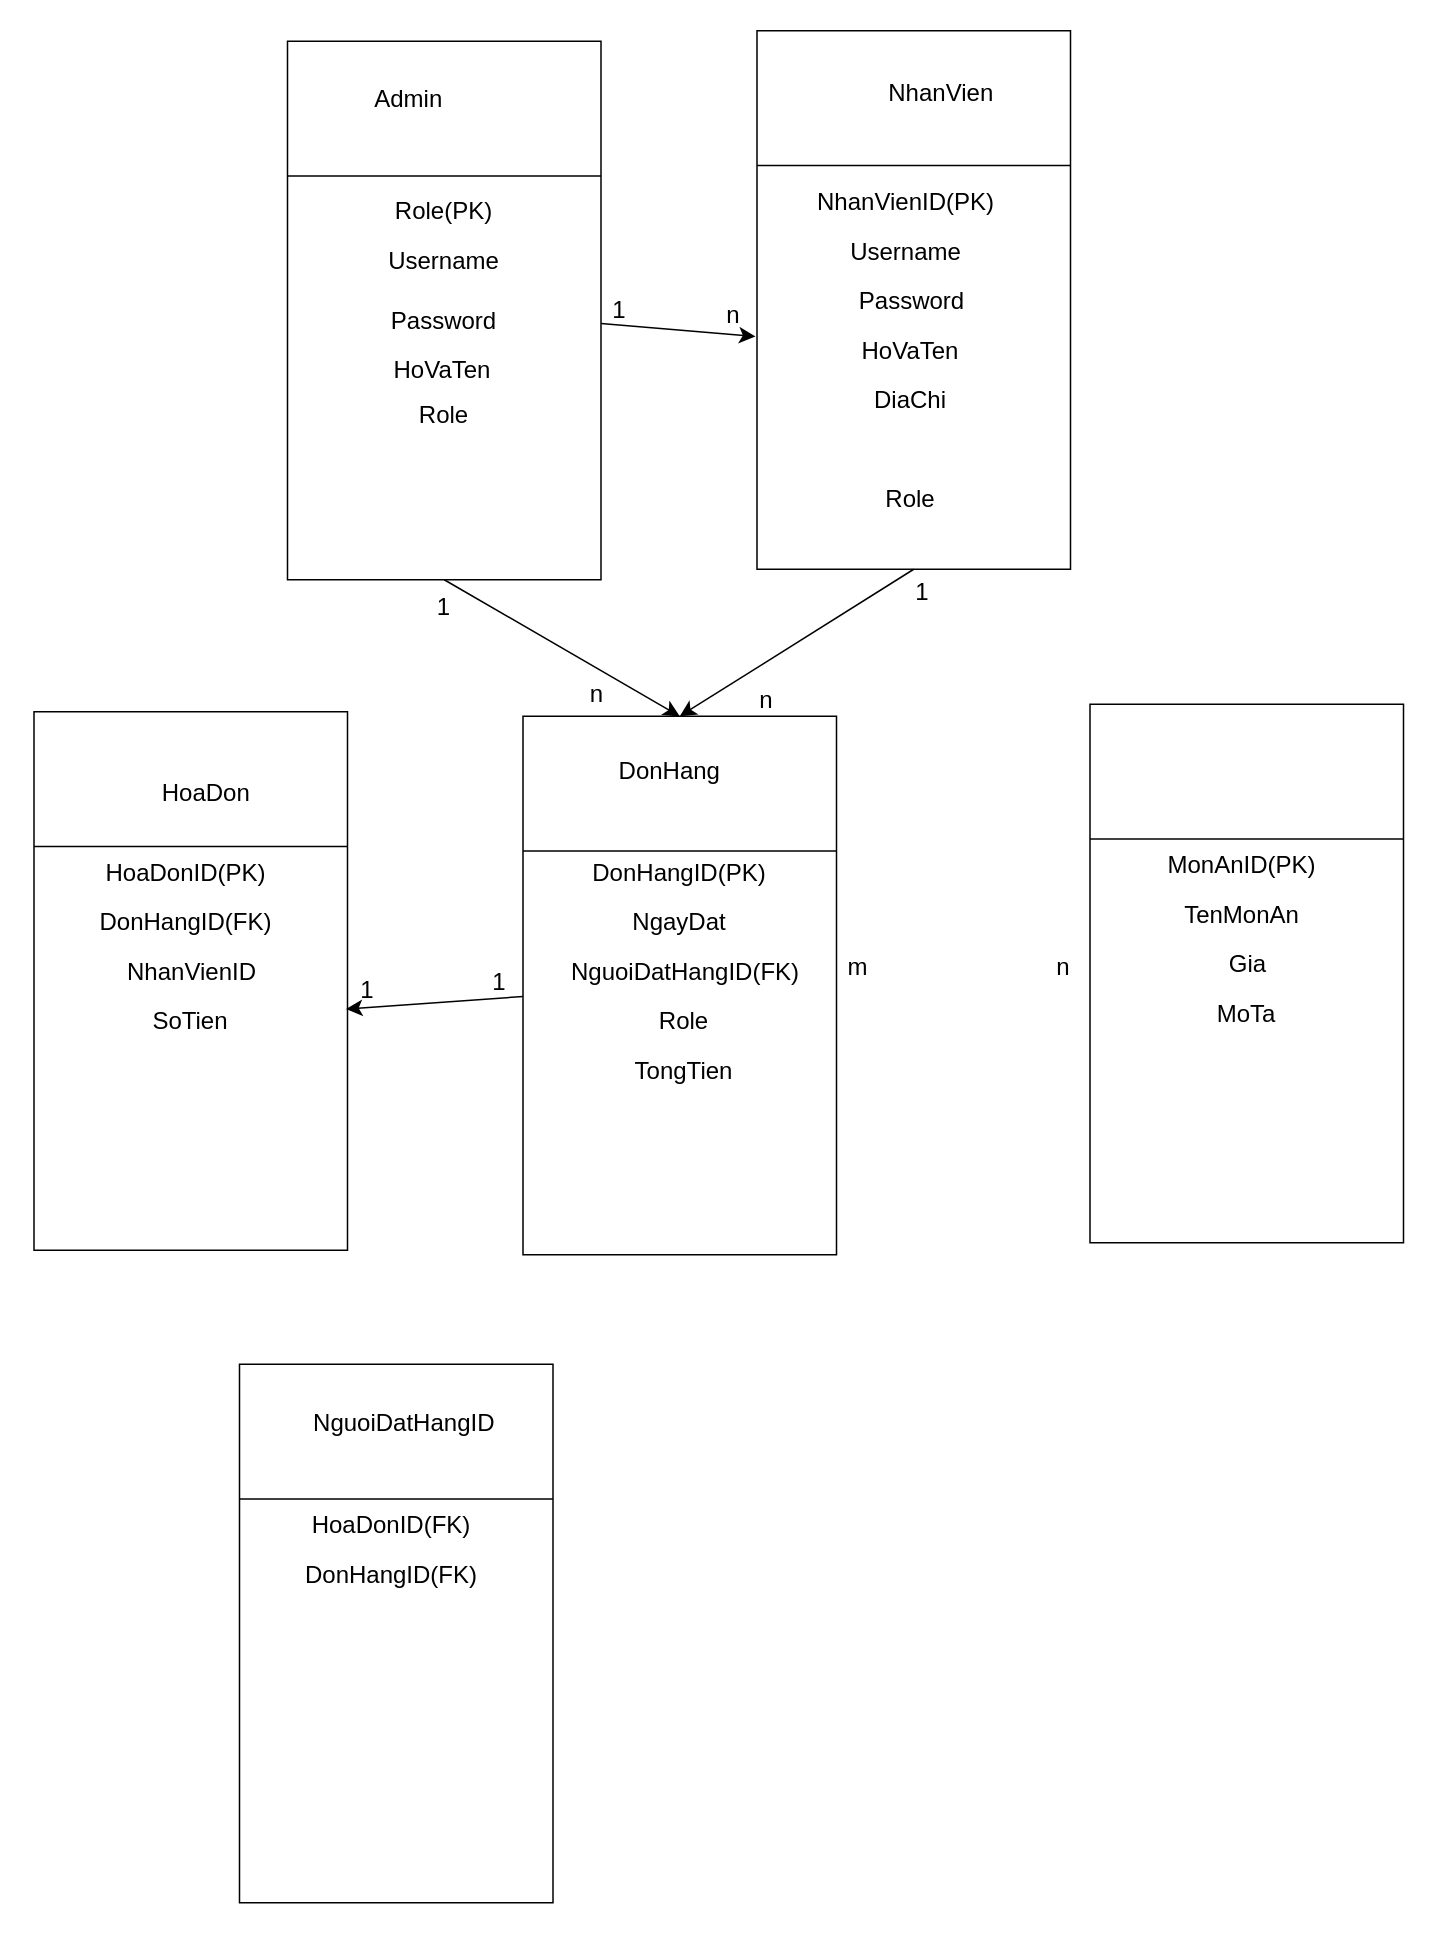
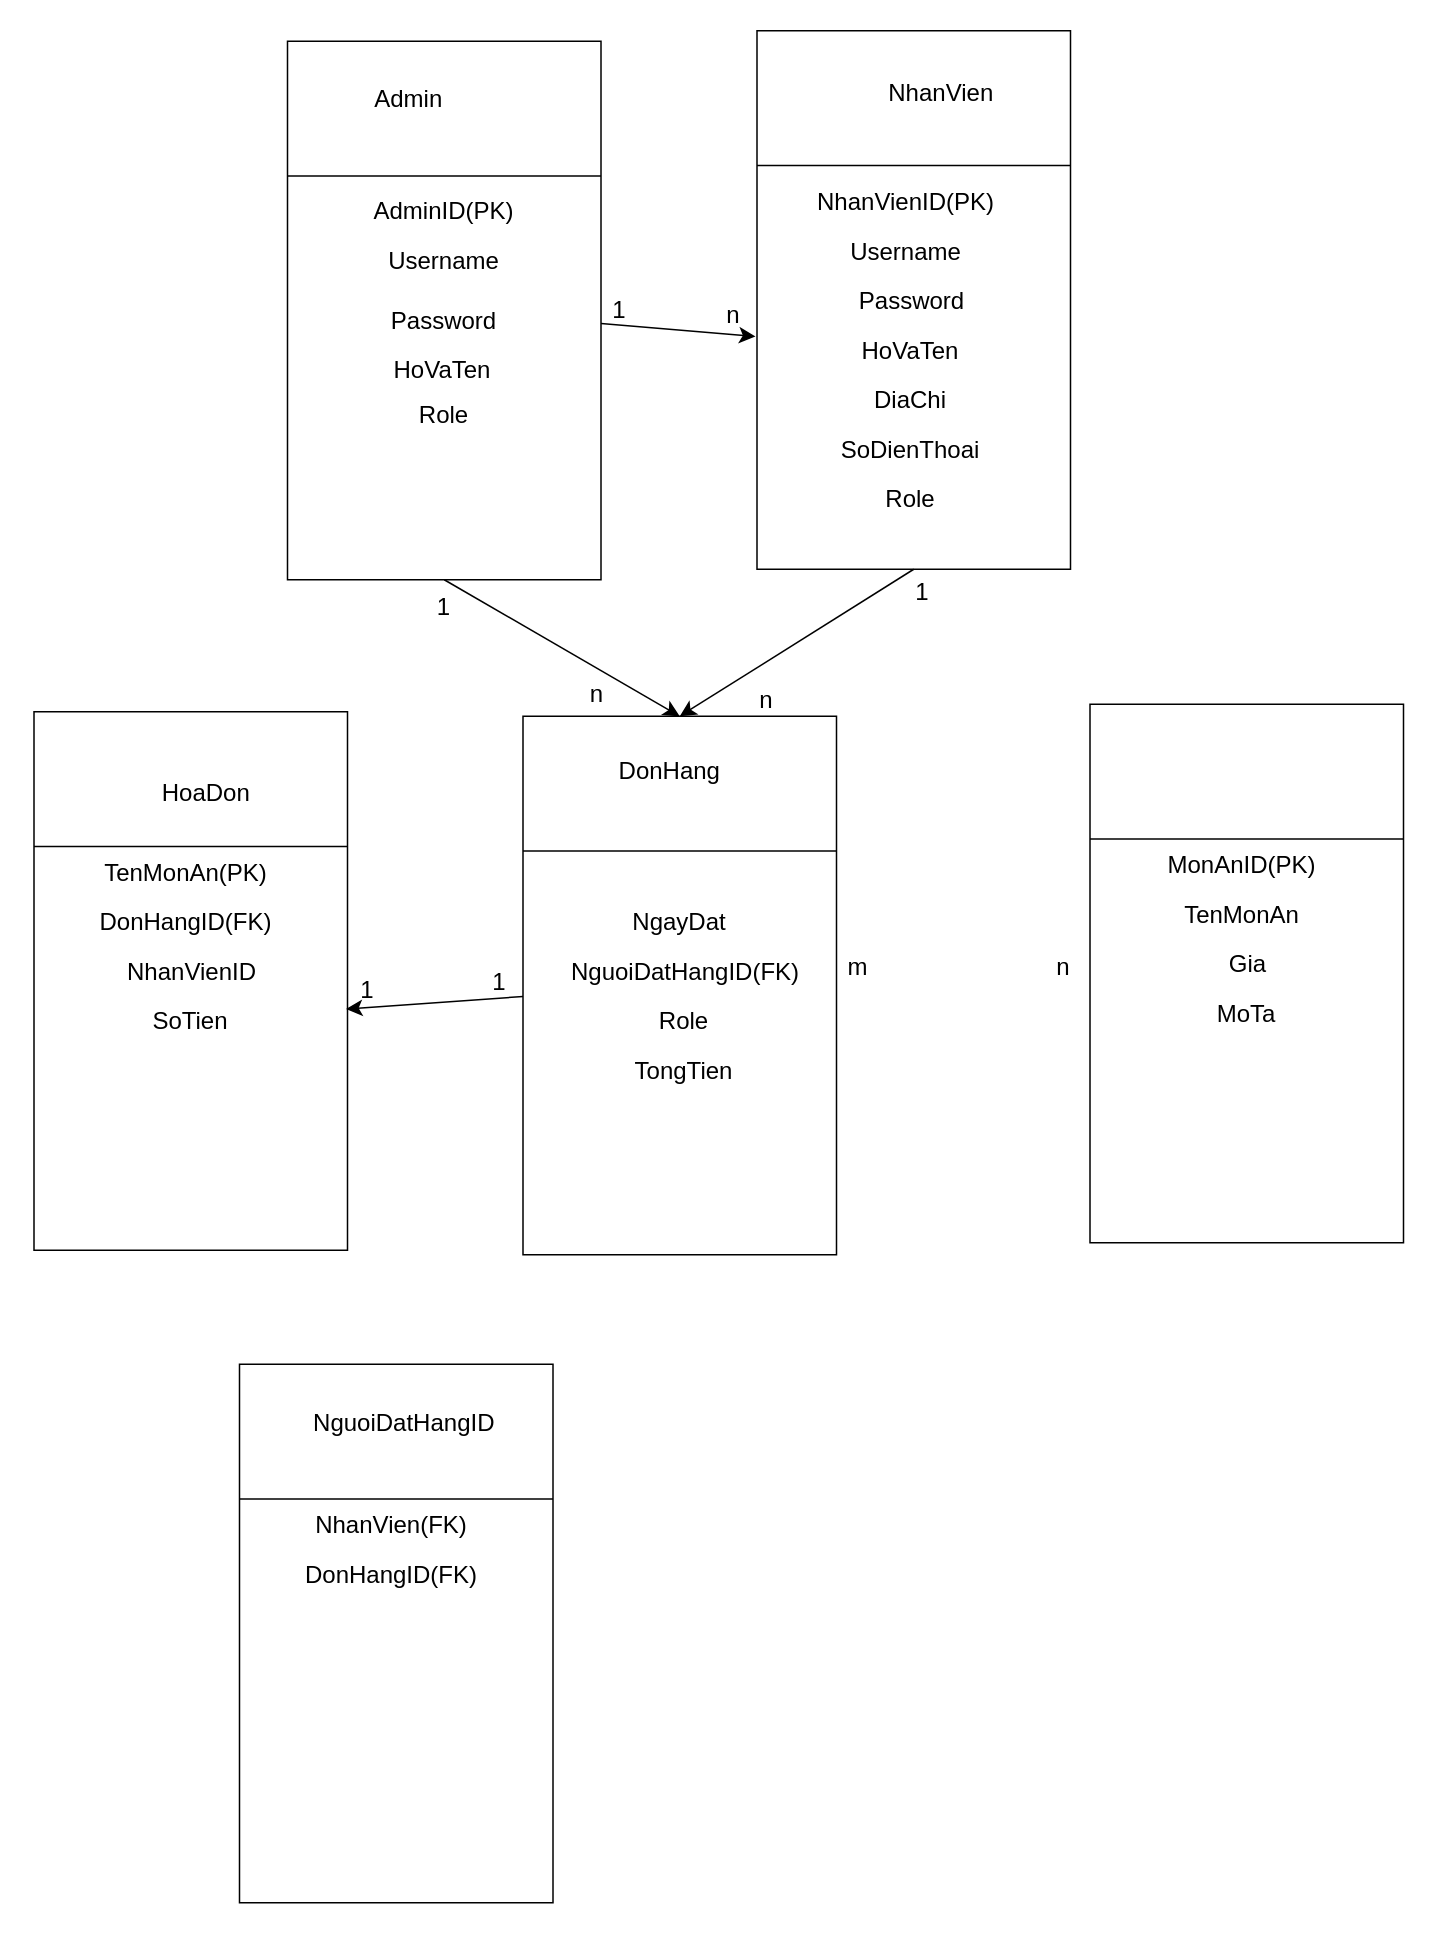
(444, 211) -> (444, 211)
none -> (911, 449)
(186, 872) -> (186, 872)
(680, 872) -> none
(392, 1525) -> (392, 1525)
